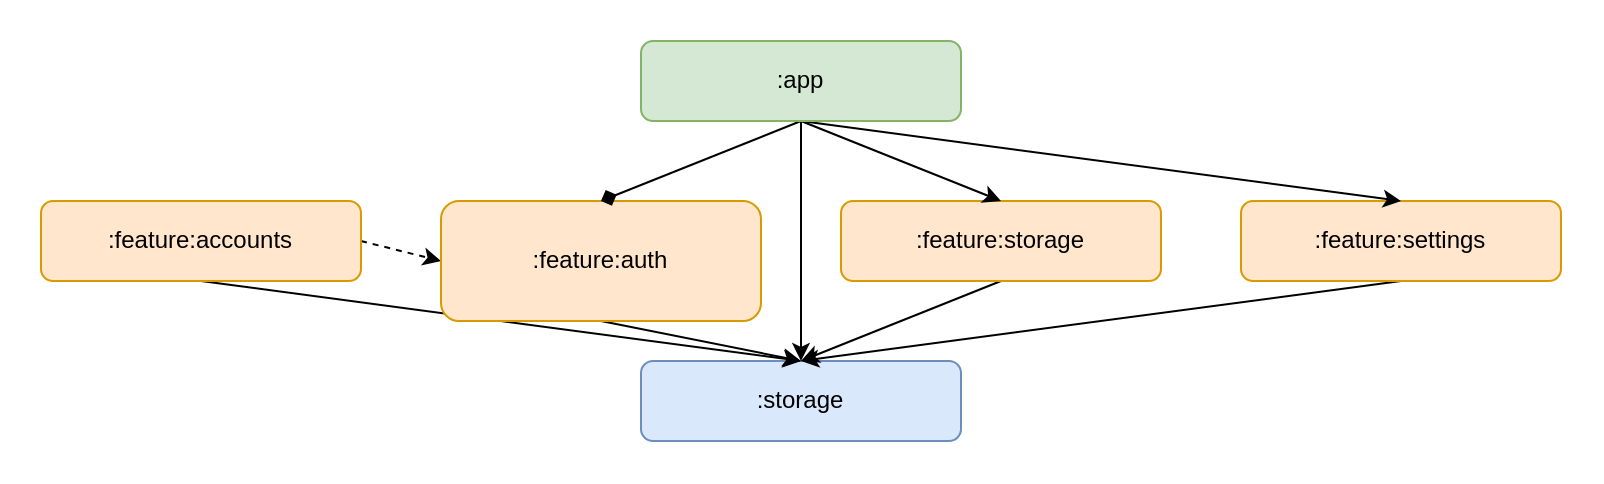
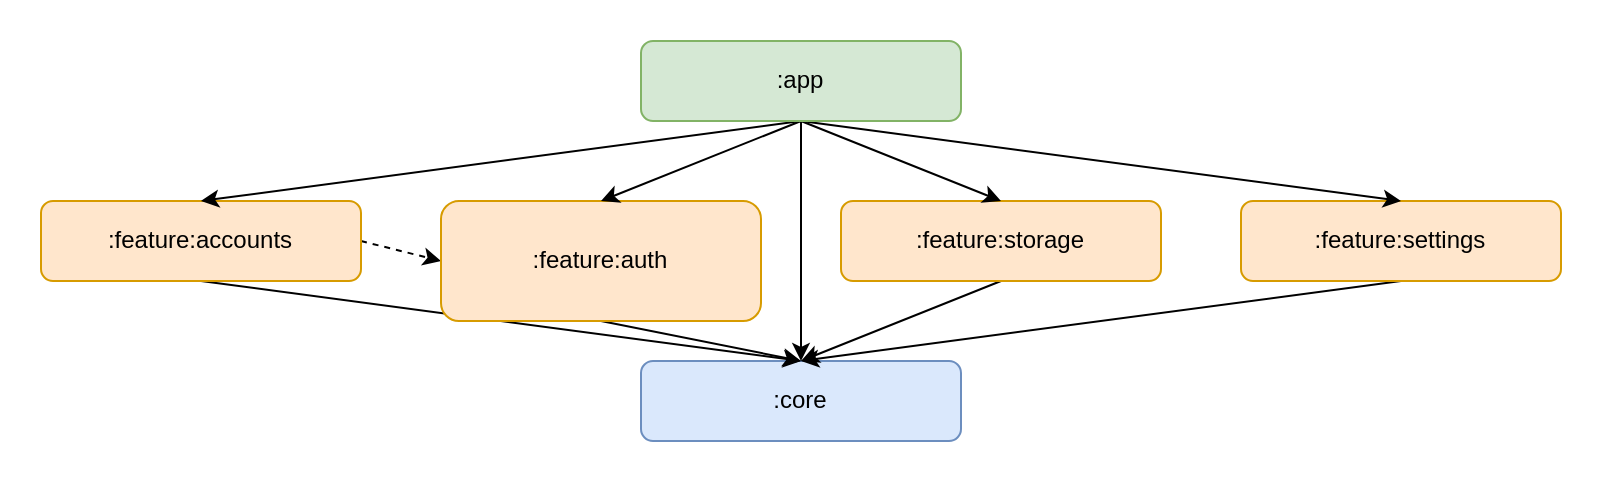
none -> (500, 161)
(616, 195) -> (616, 195)
(801, 401) -> (801, 401)
